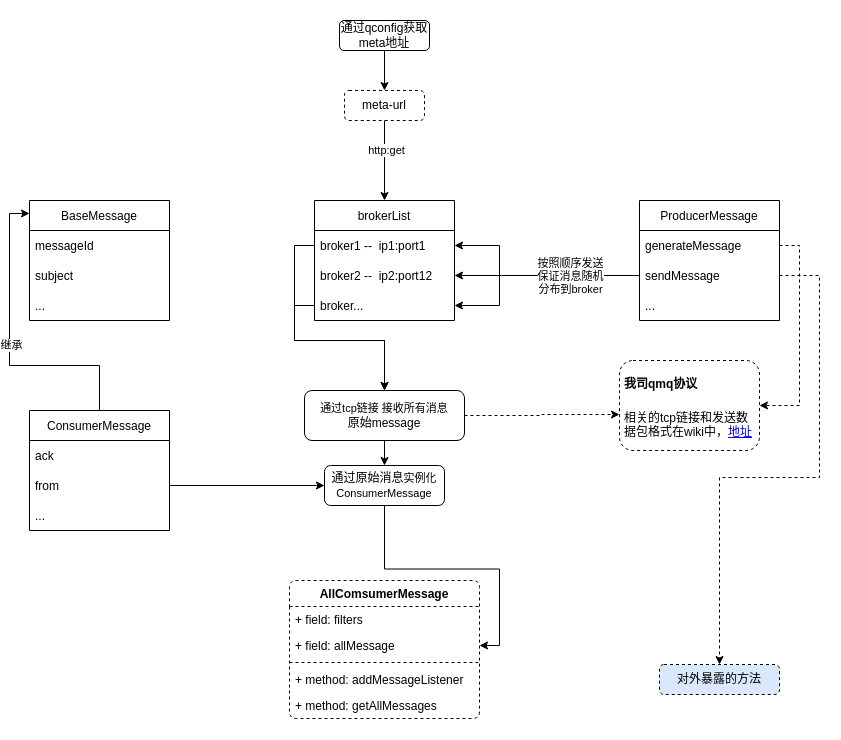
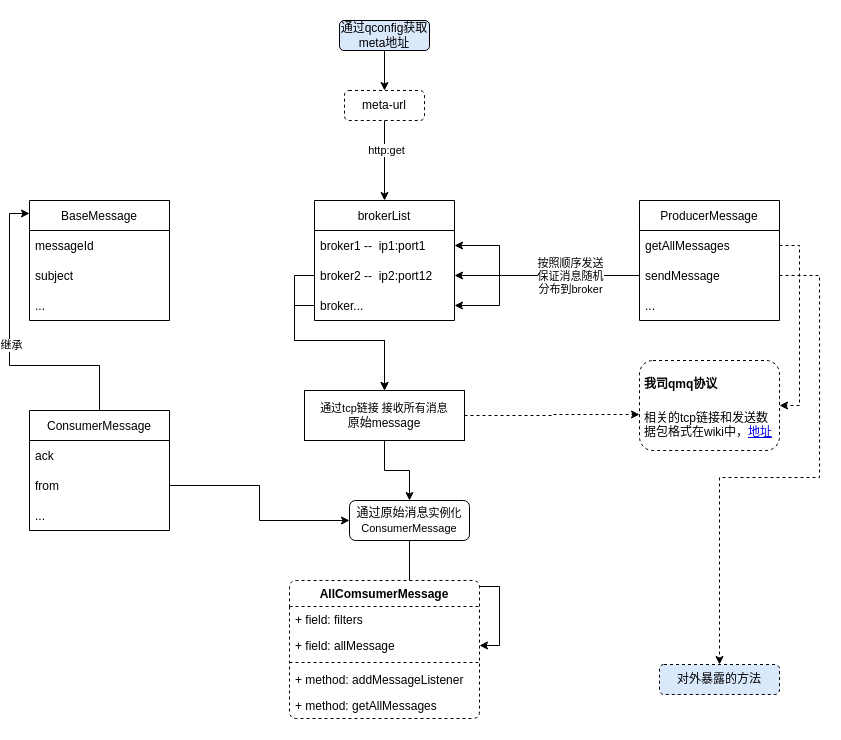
(385, 36) -> (385, 36)
(695, 246) -> (689, 246)
(295, 250) -> none
none -> (305, 276)
(690, 406) -> (710, 406)
(385, 416) -> (385, 416)
(385, 486) -> (410, 521)
